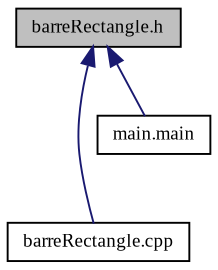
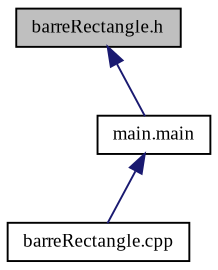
(79, 145) -> (121, 197)
